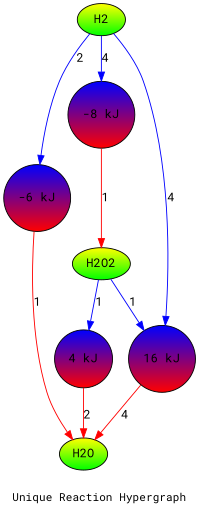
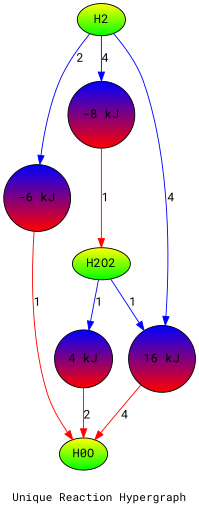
(84, 454) -> (84, 454)
